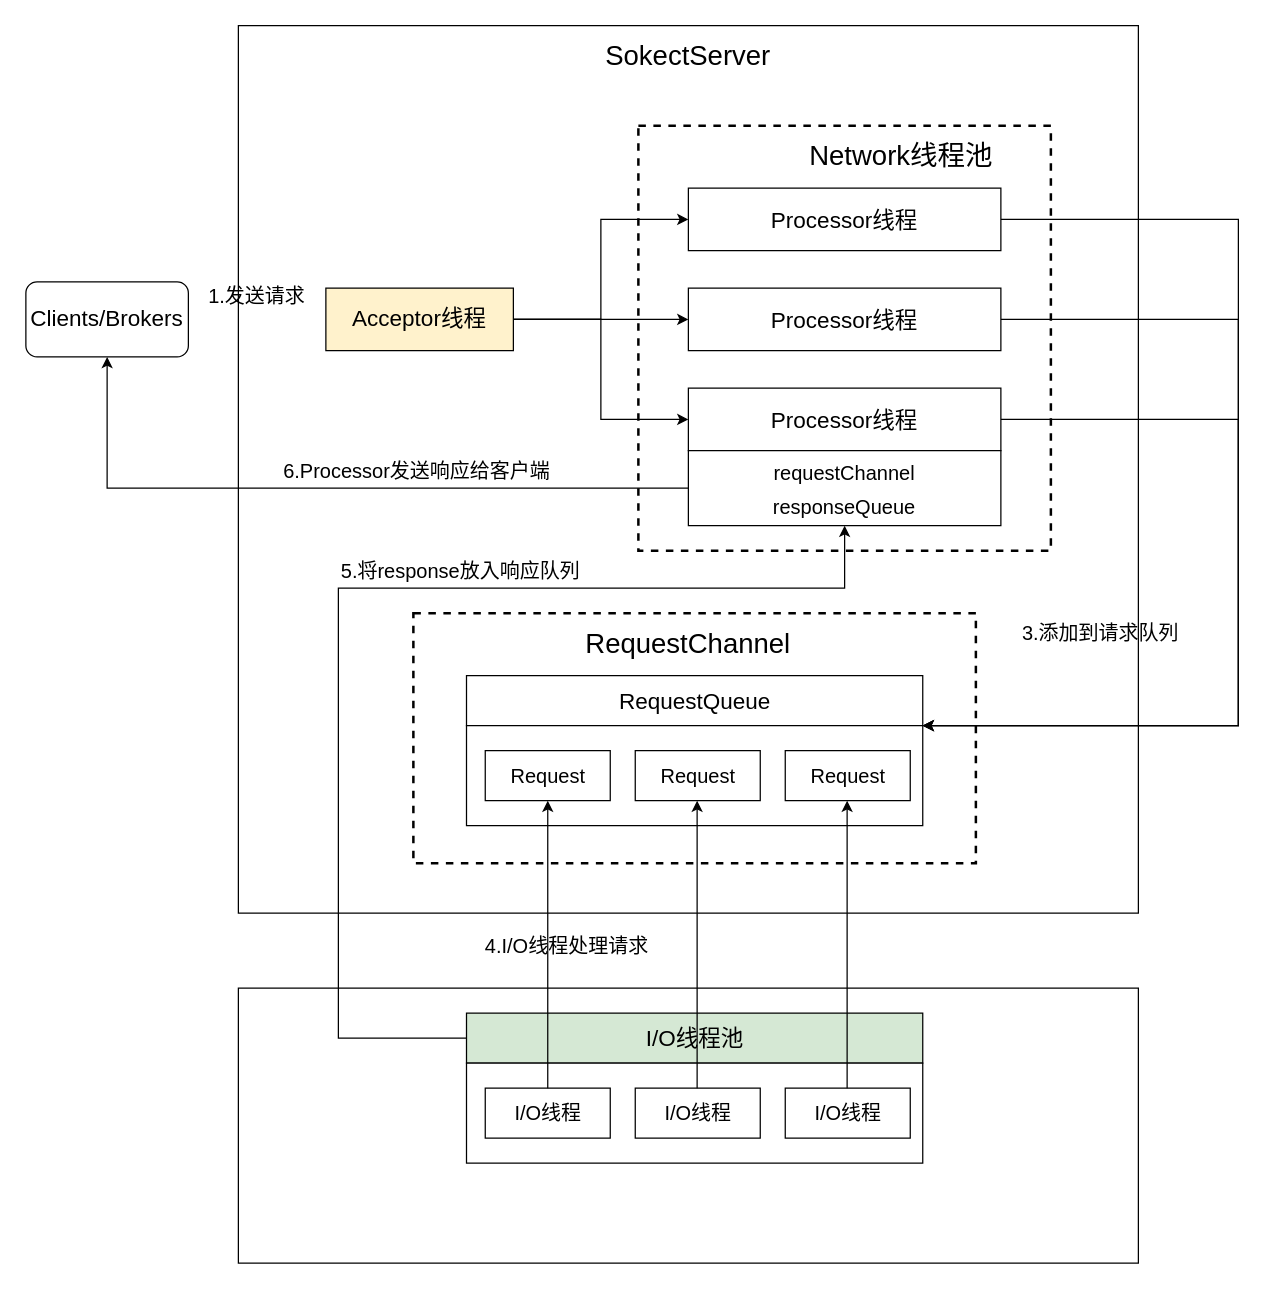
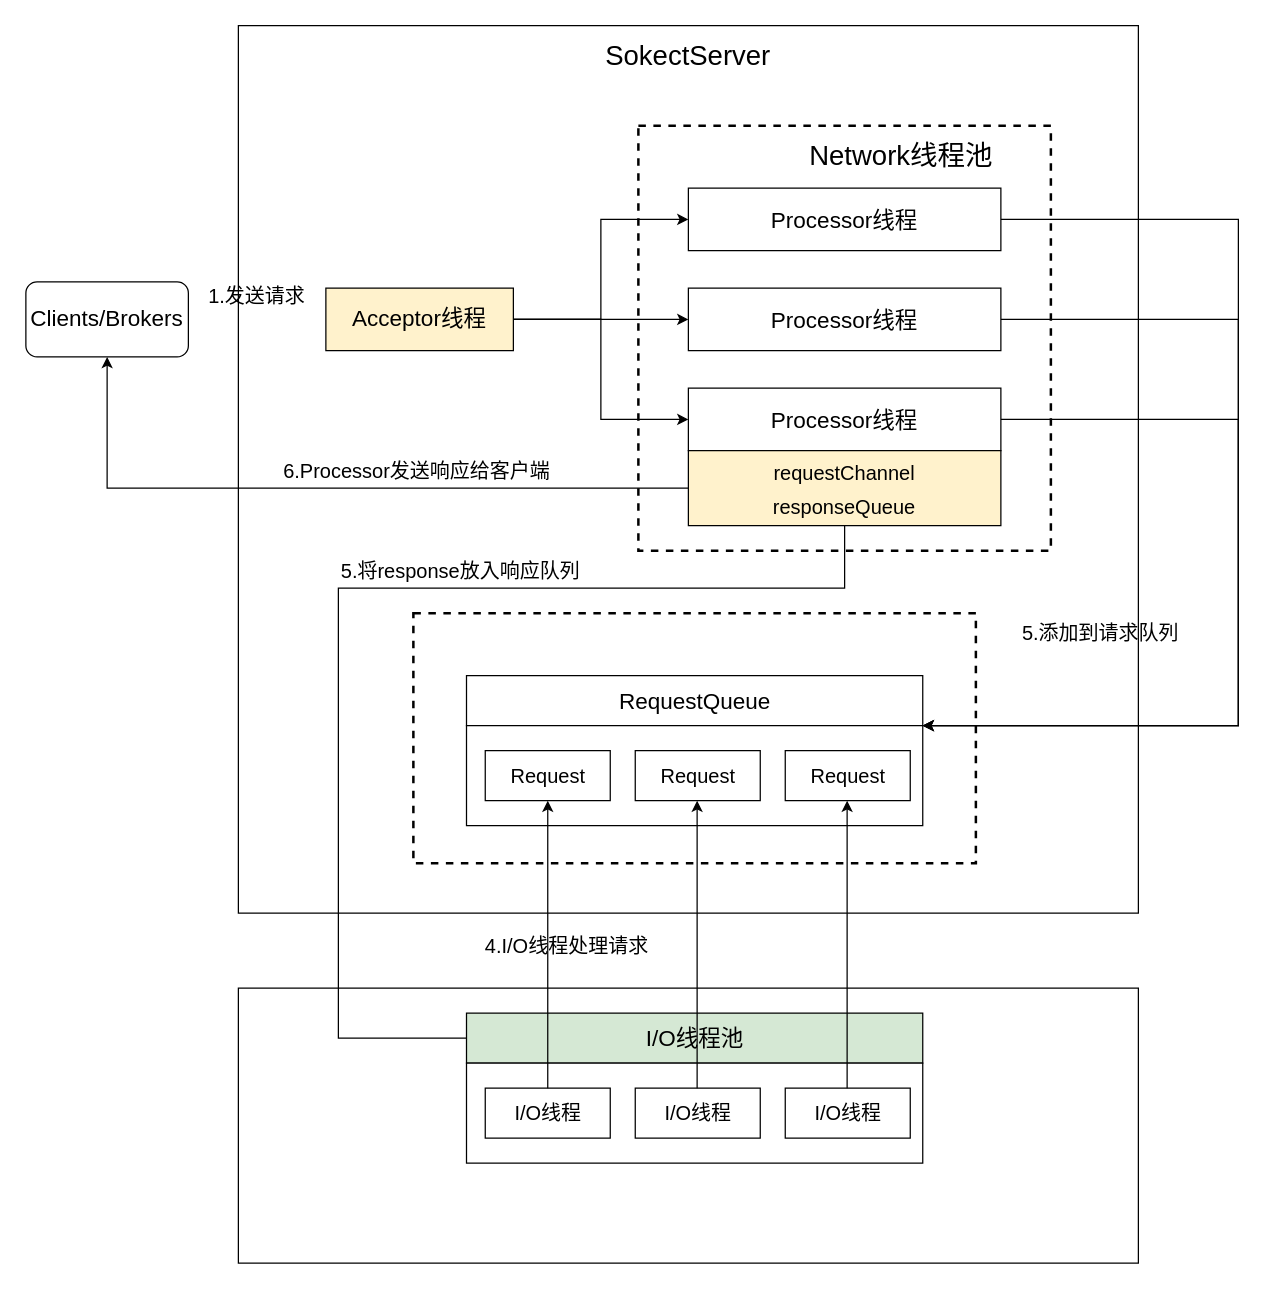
(844, 488) -> (844, 488)
(844, 535) -> (844, 531)
(1101, 632) -> (1101, 632)
(688, 644) -> none
